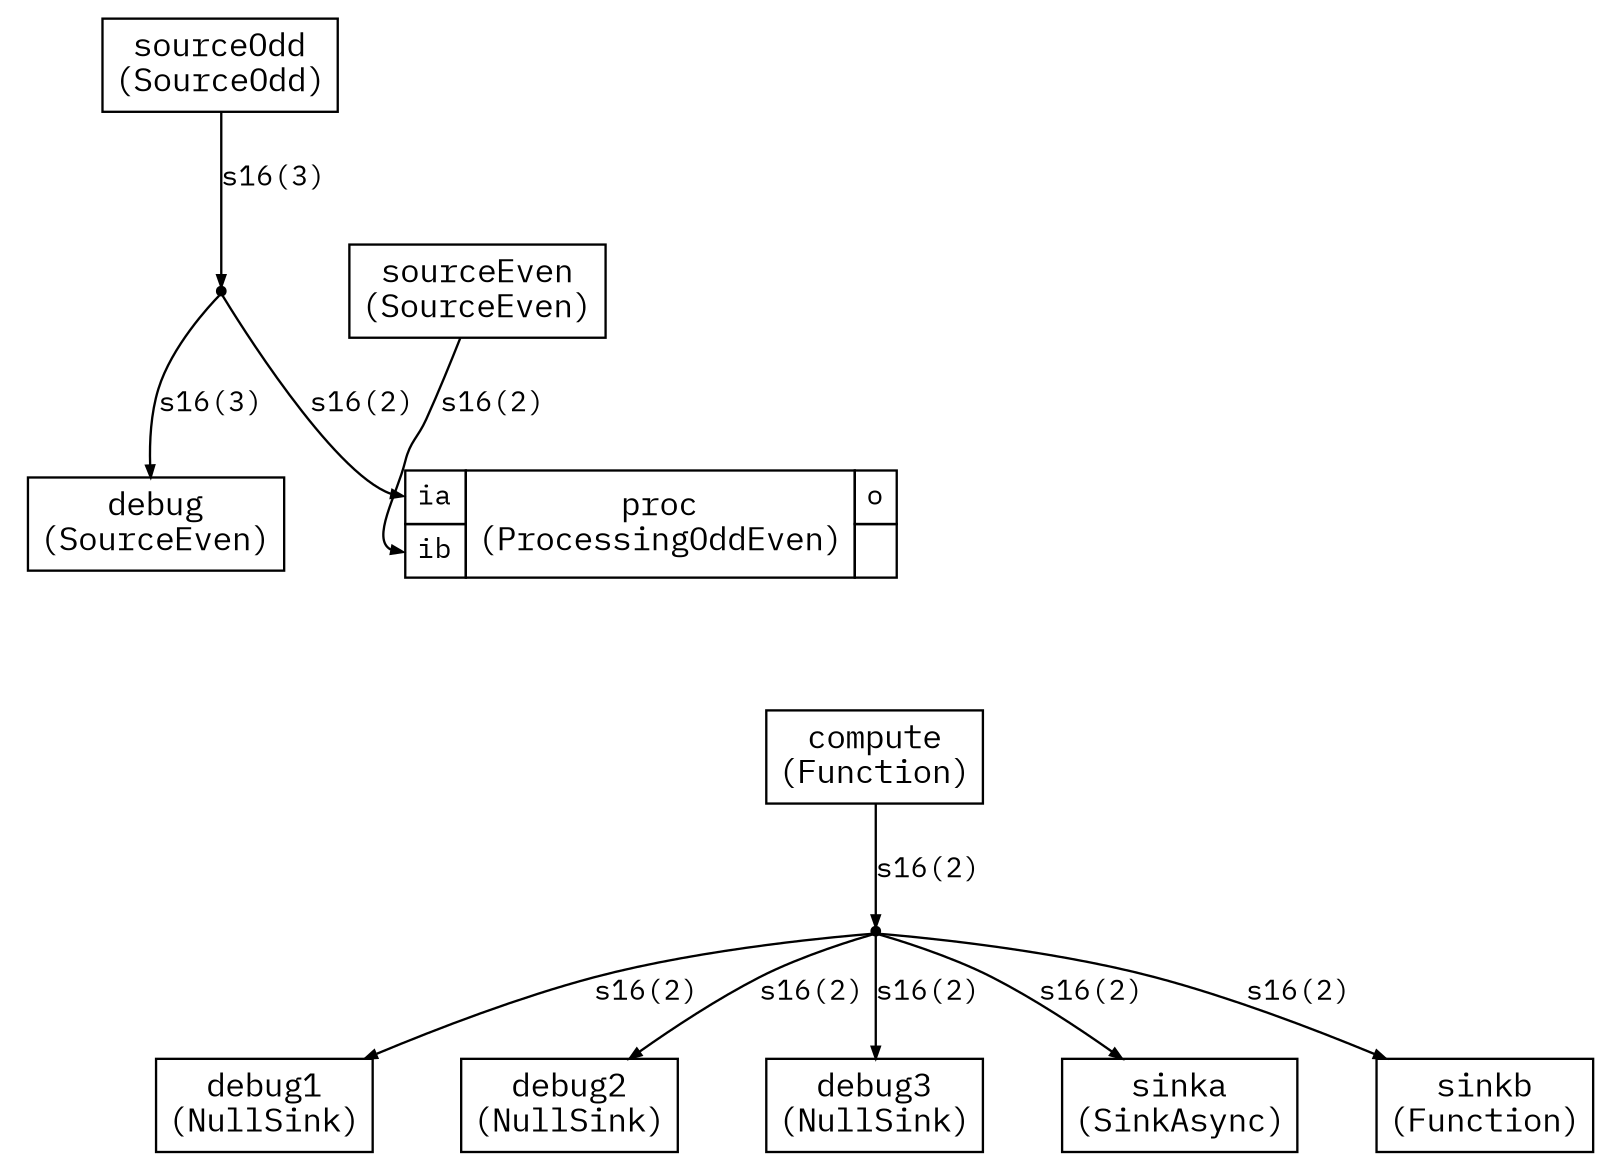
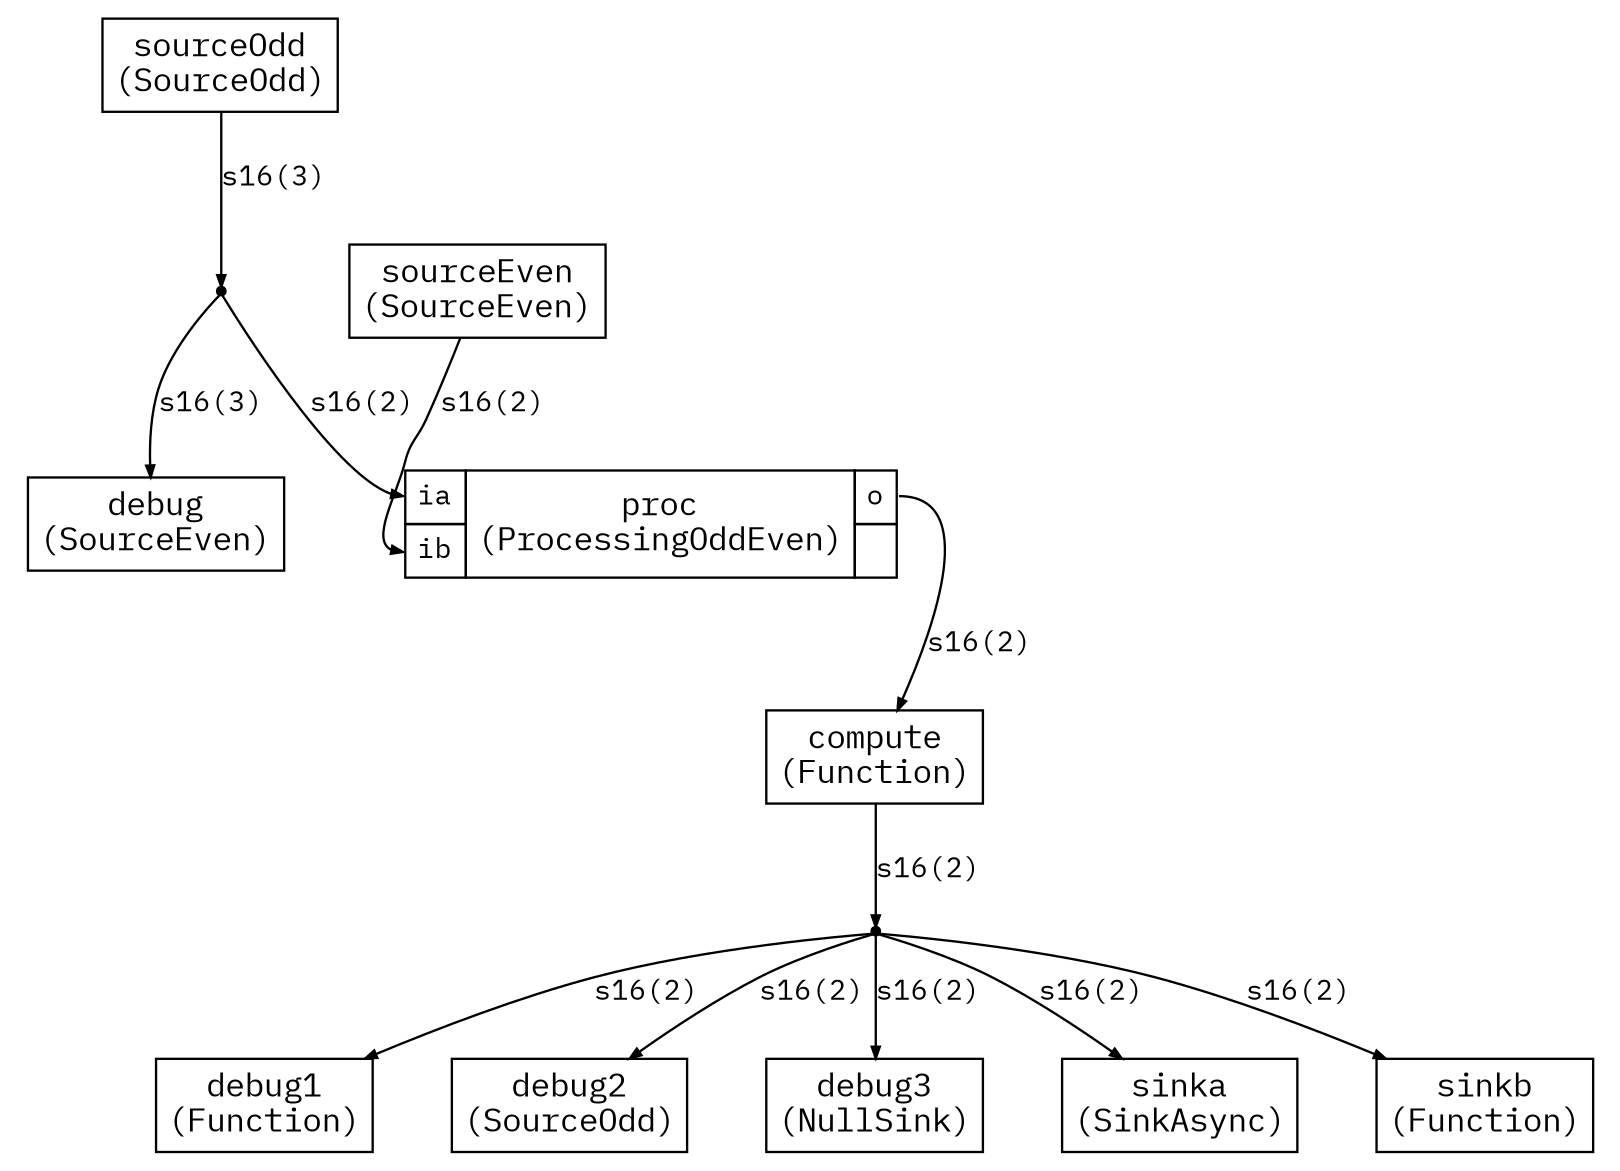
none -> (940, 588)
(264, 1122) -> (264, 1122)
(569, 1122) -> (569, 1122)
